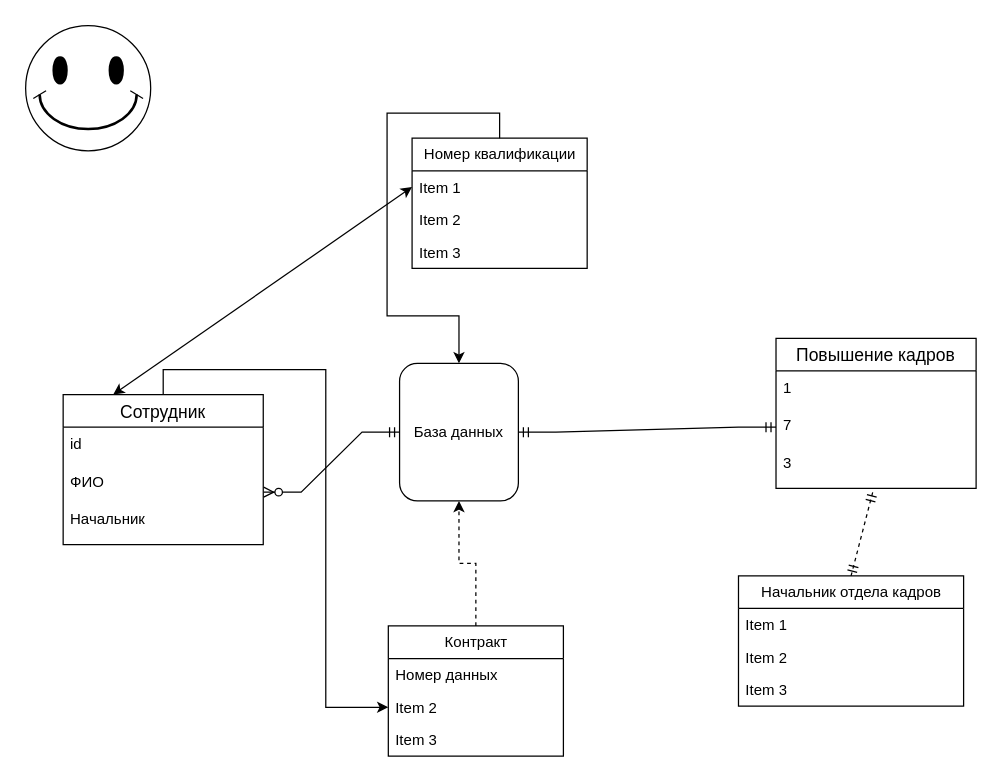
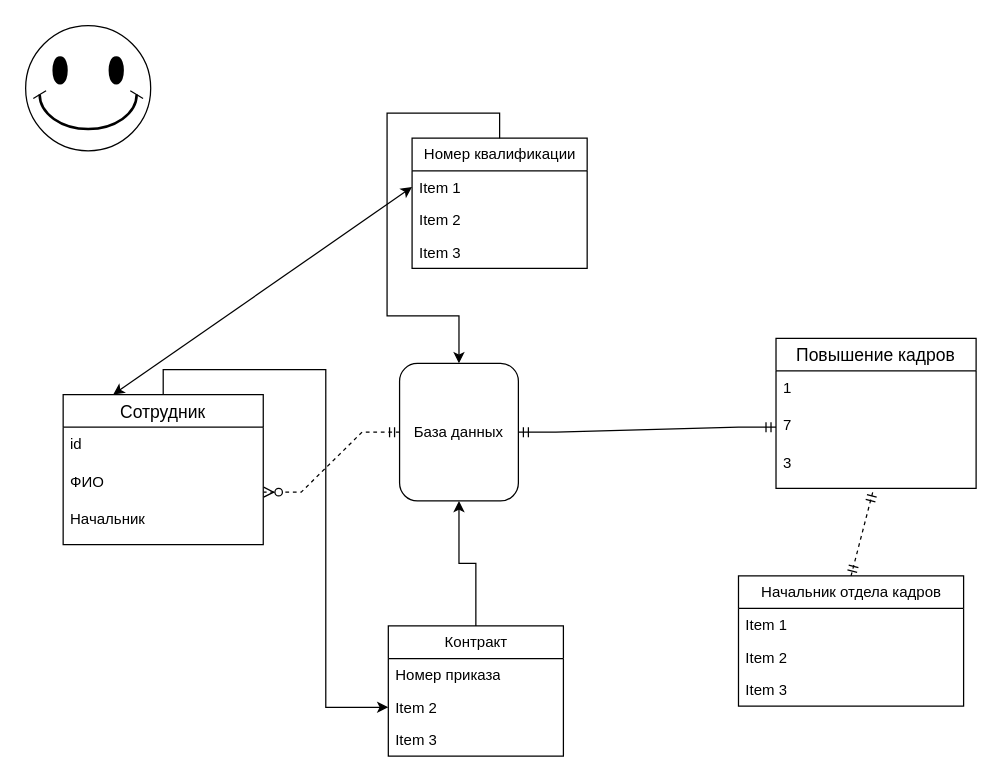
(337, 457) -> (337, 457)
(470, 563) -> (470, 563)
(444, 676) -> (448, 676)
